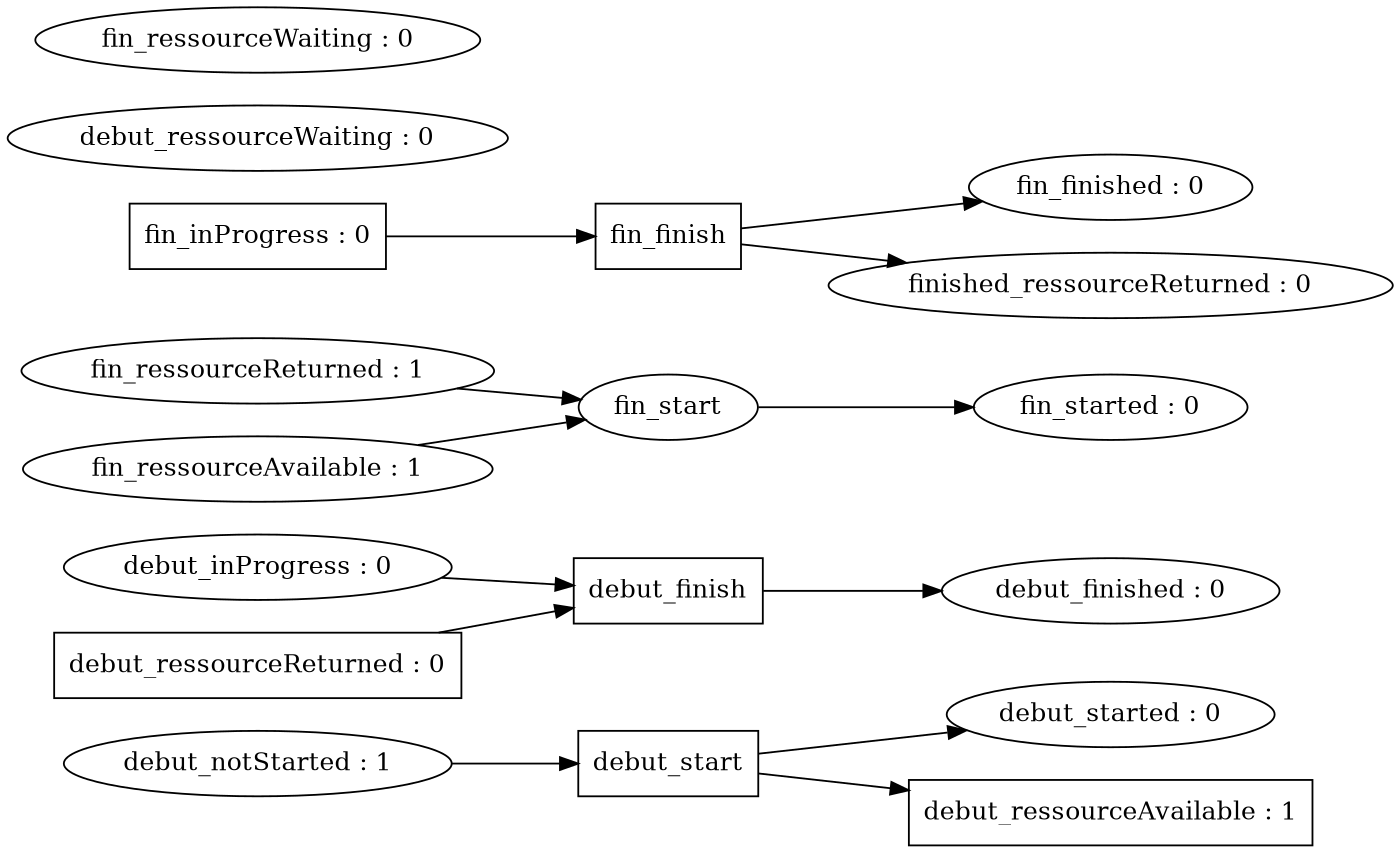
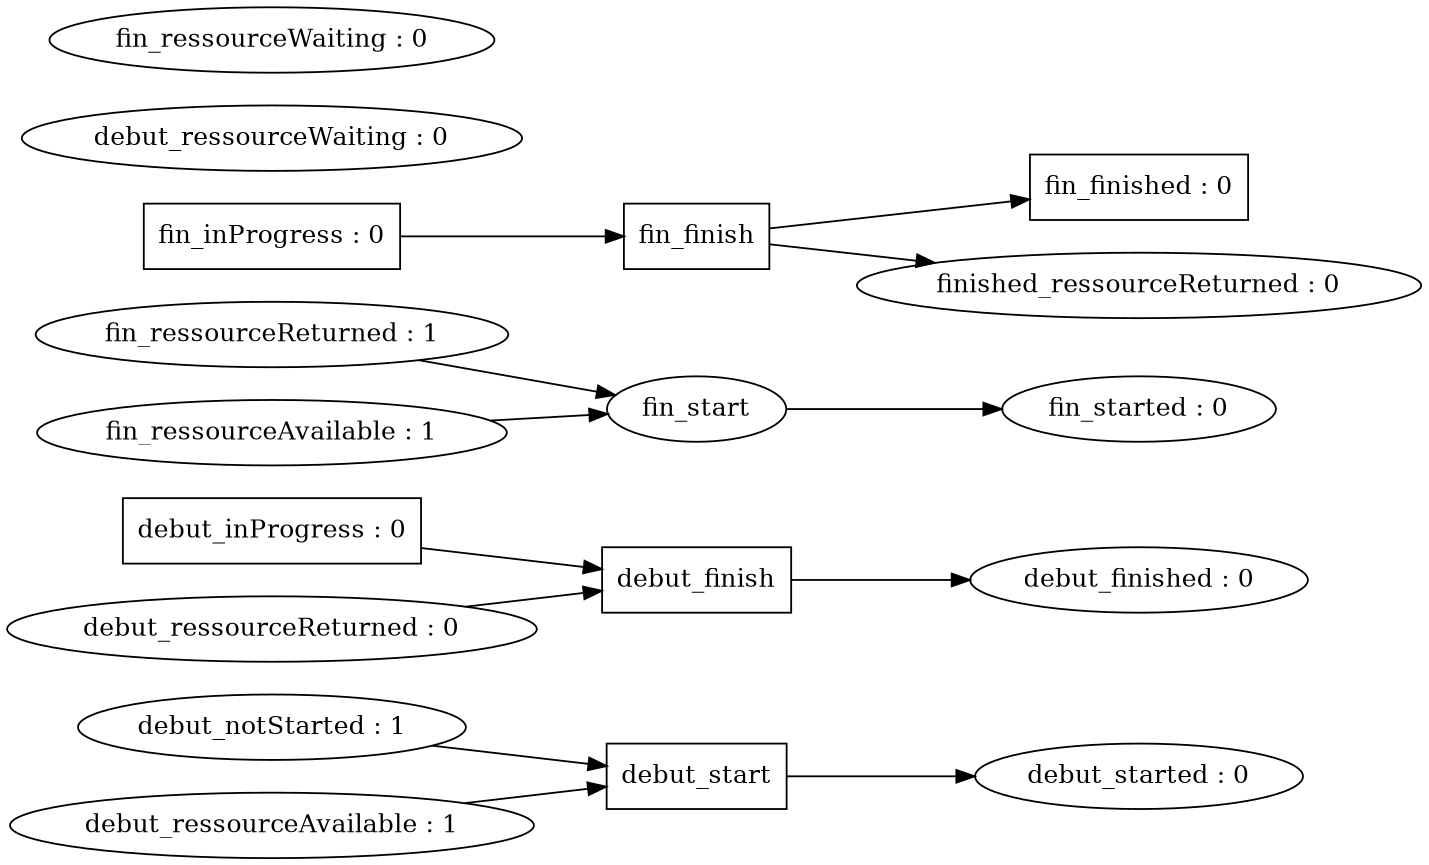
(1111, 187) -> (1139, 187)
(258, 567) -> (272, 531)
(258, 665) -> (272, 629)
(824, 781) -> (526, 796)
(1111, 813) -> (272, 825)
